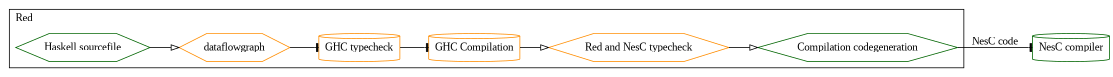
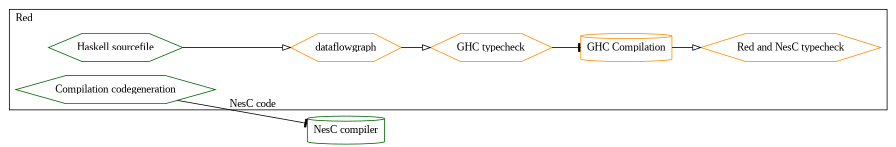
(302, 48) -> (412, 48)
(359, 48) -> (491, 48)
(739, 48) -> none
